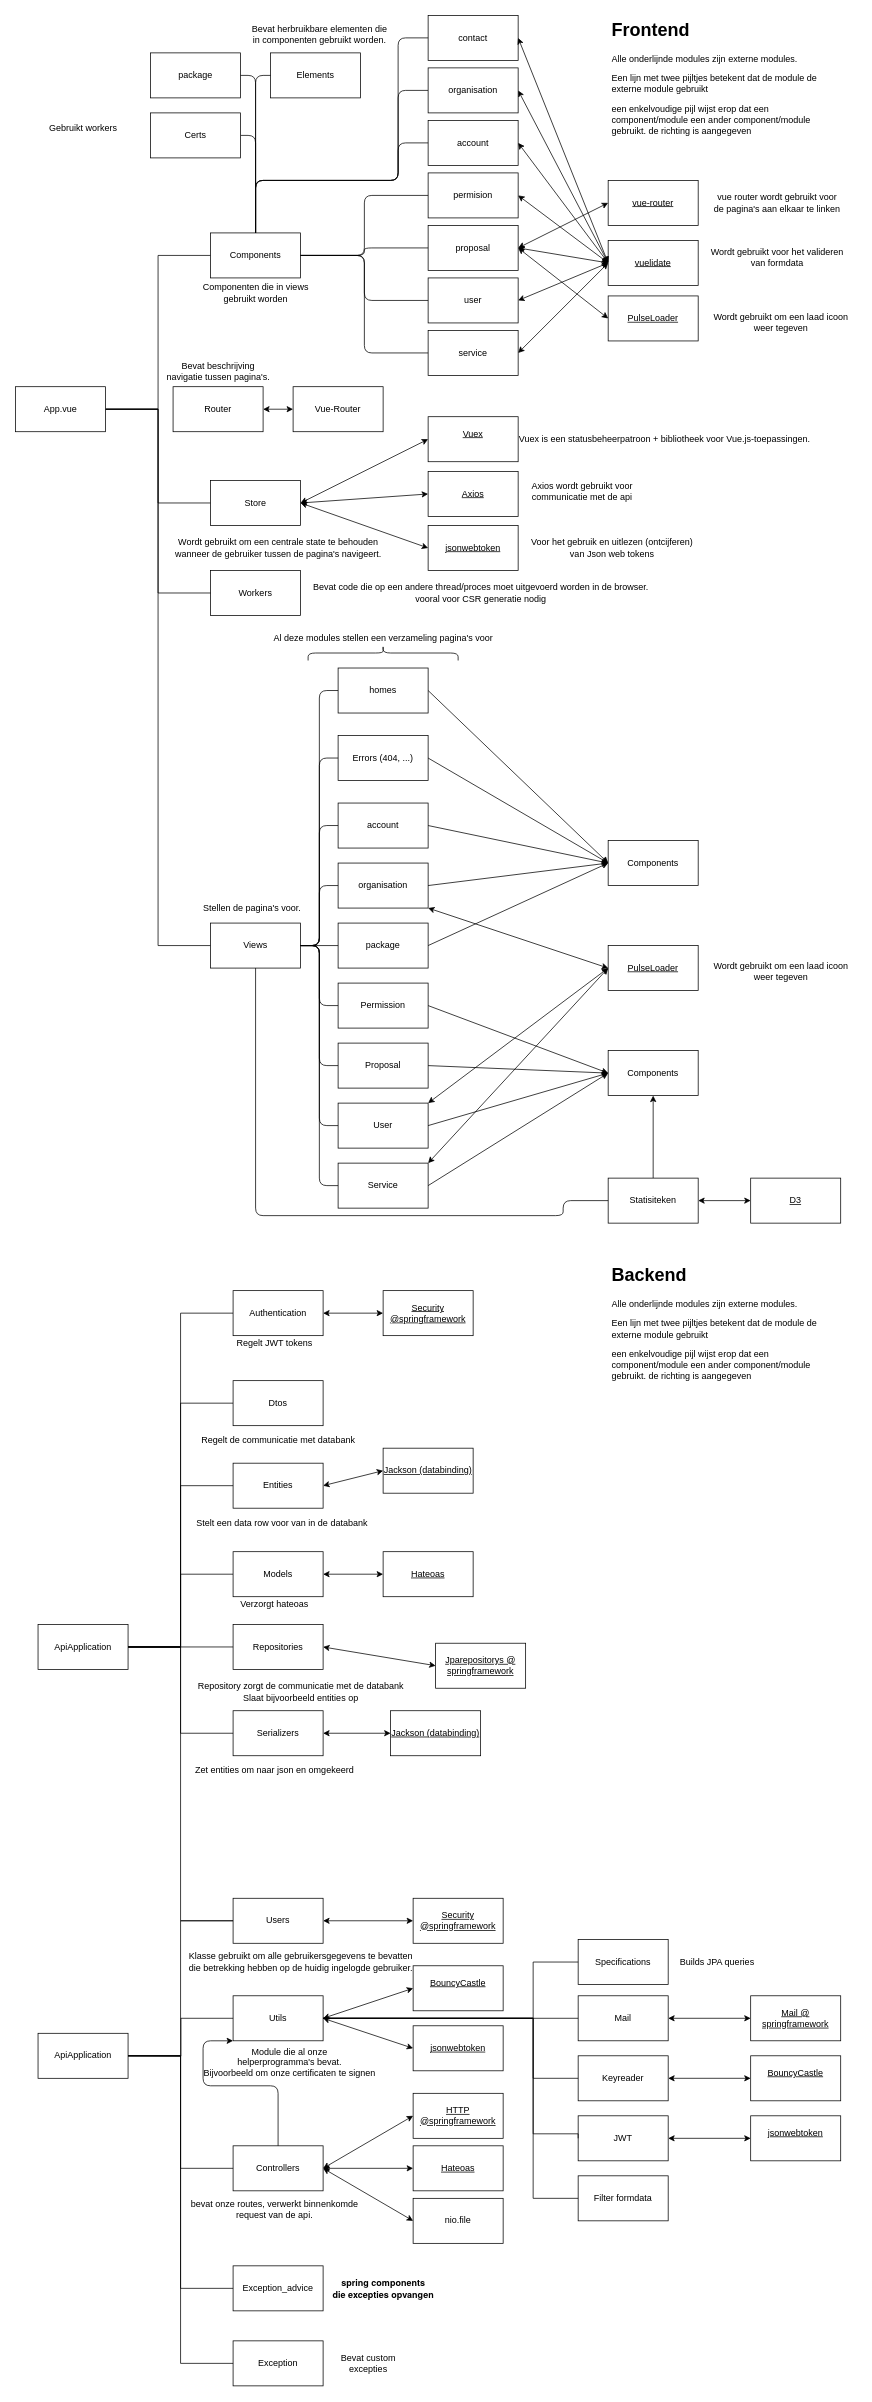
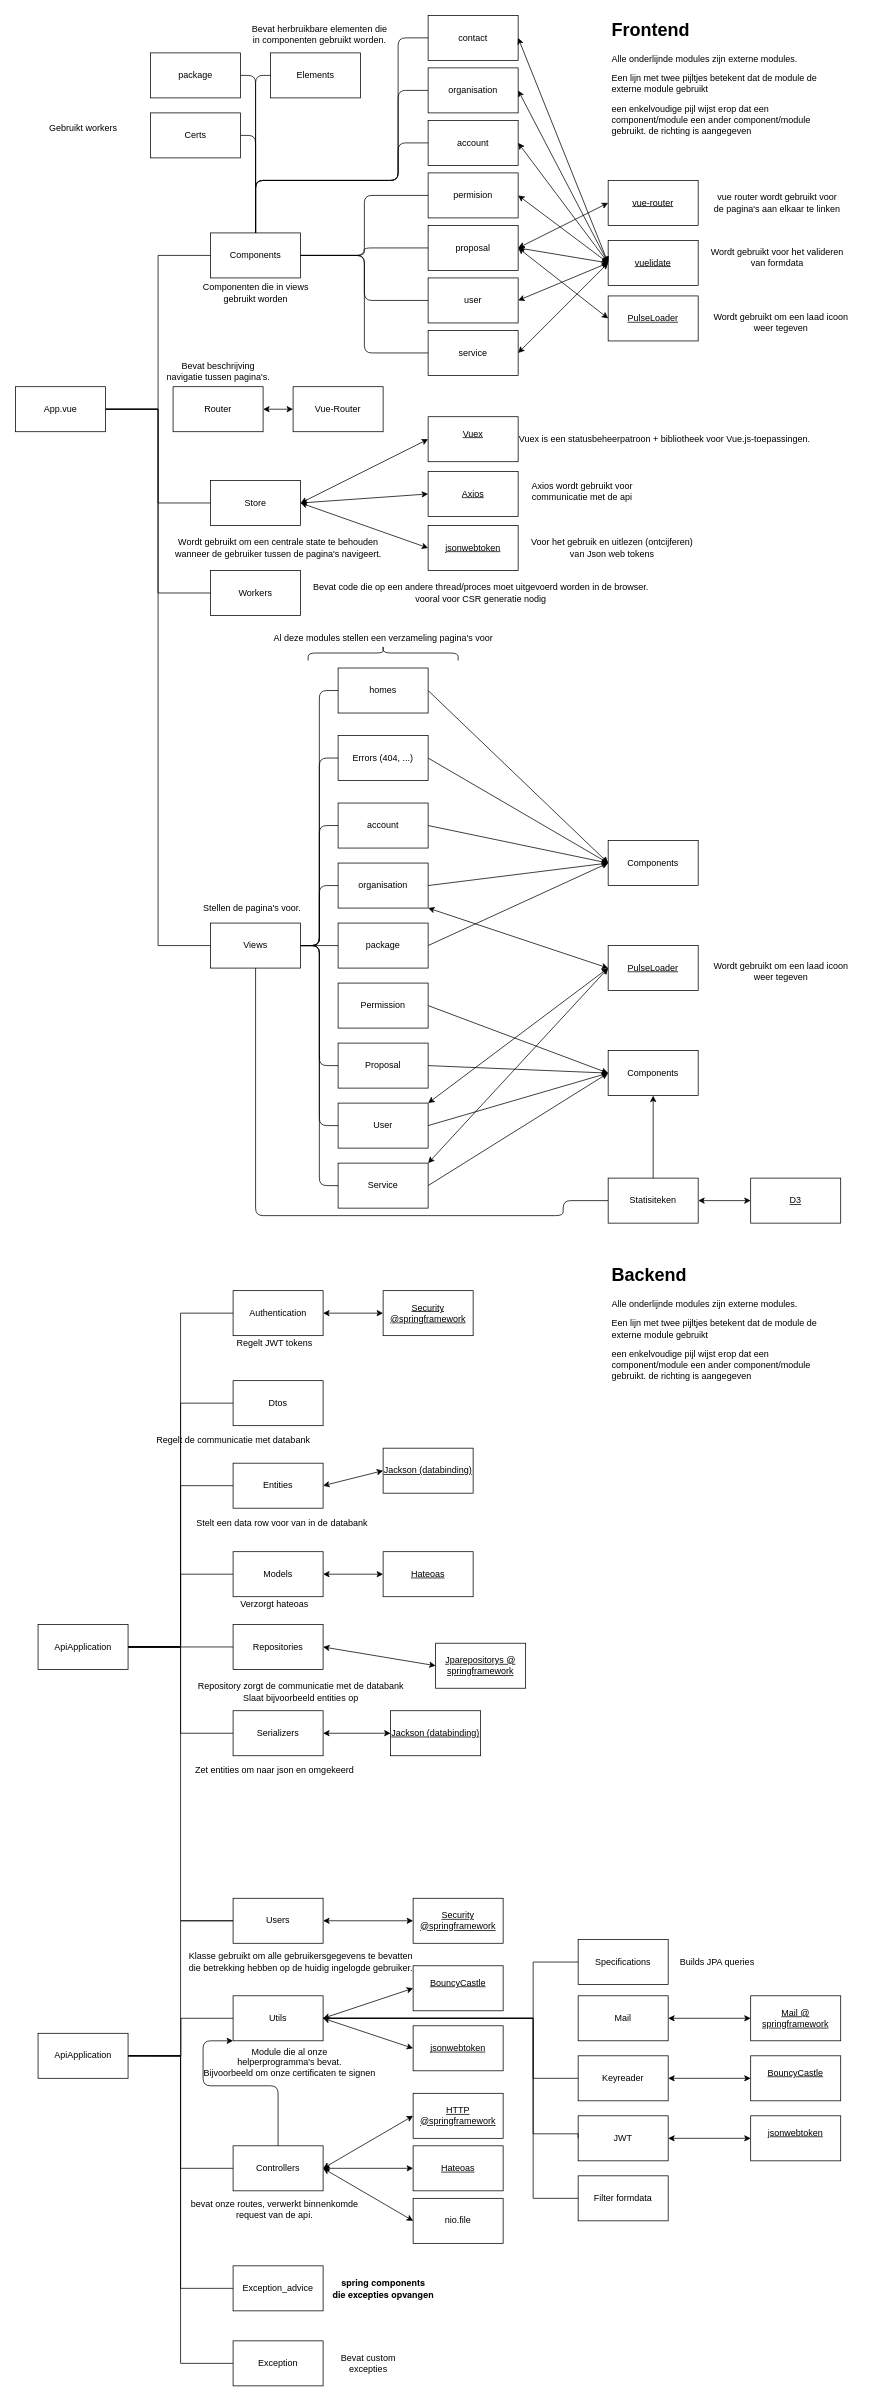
(330, 1005) -> none
(278, 1440) -> (233, 1440)
(556, 2018) -> none
